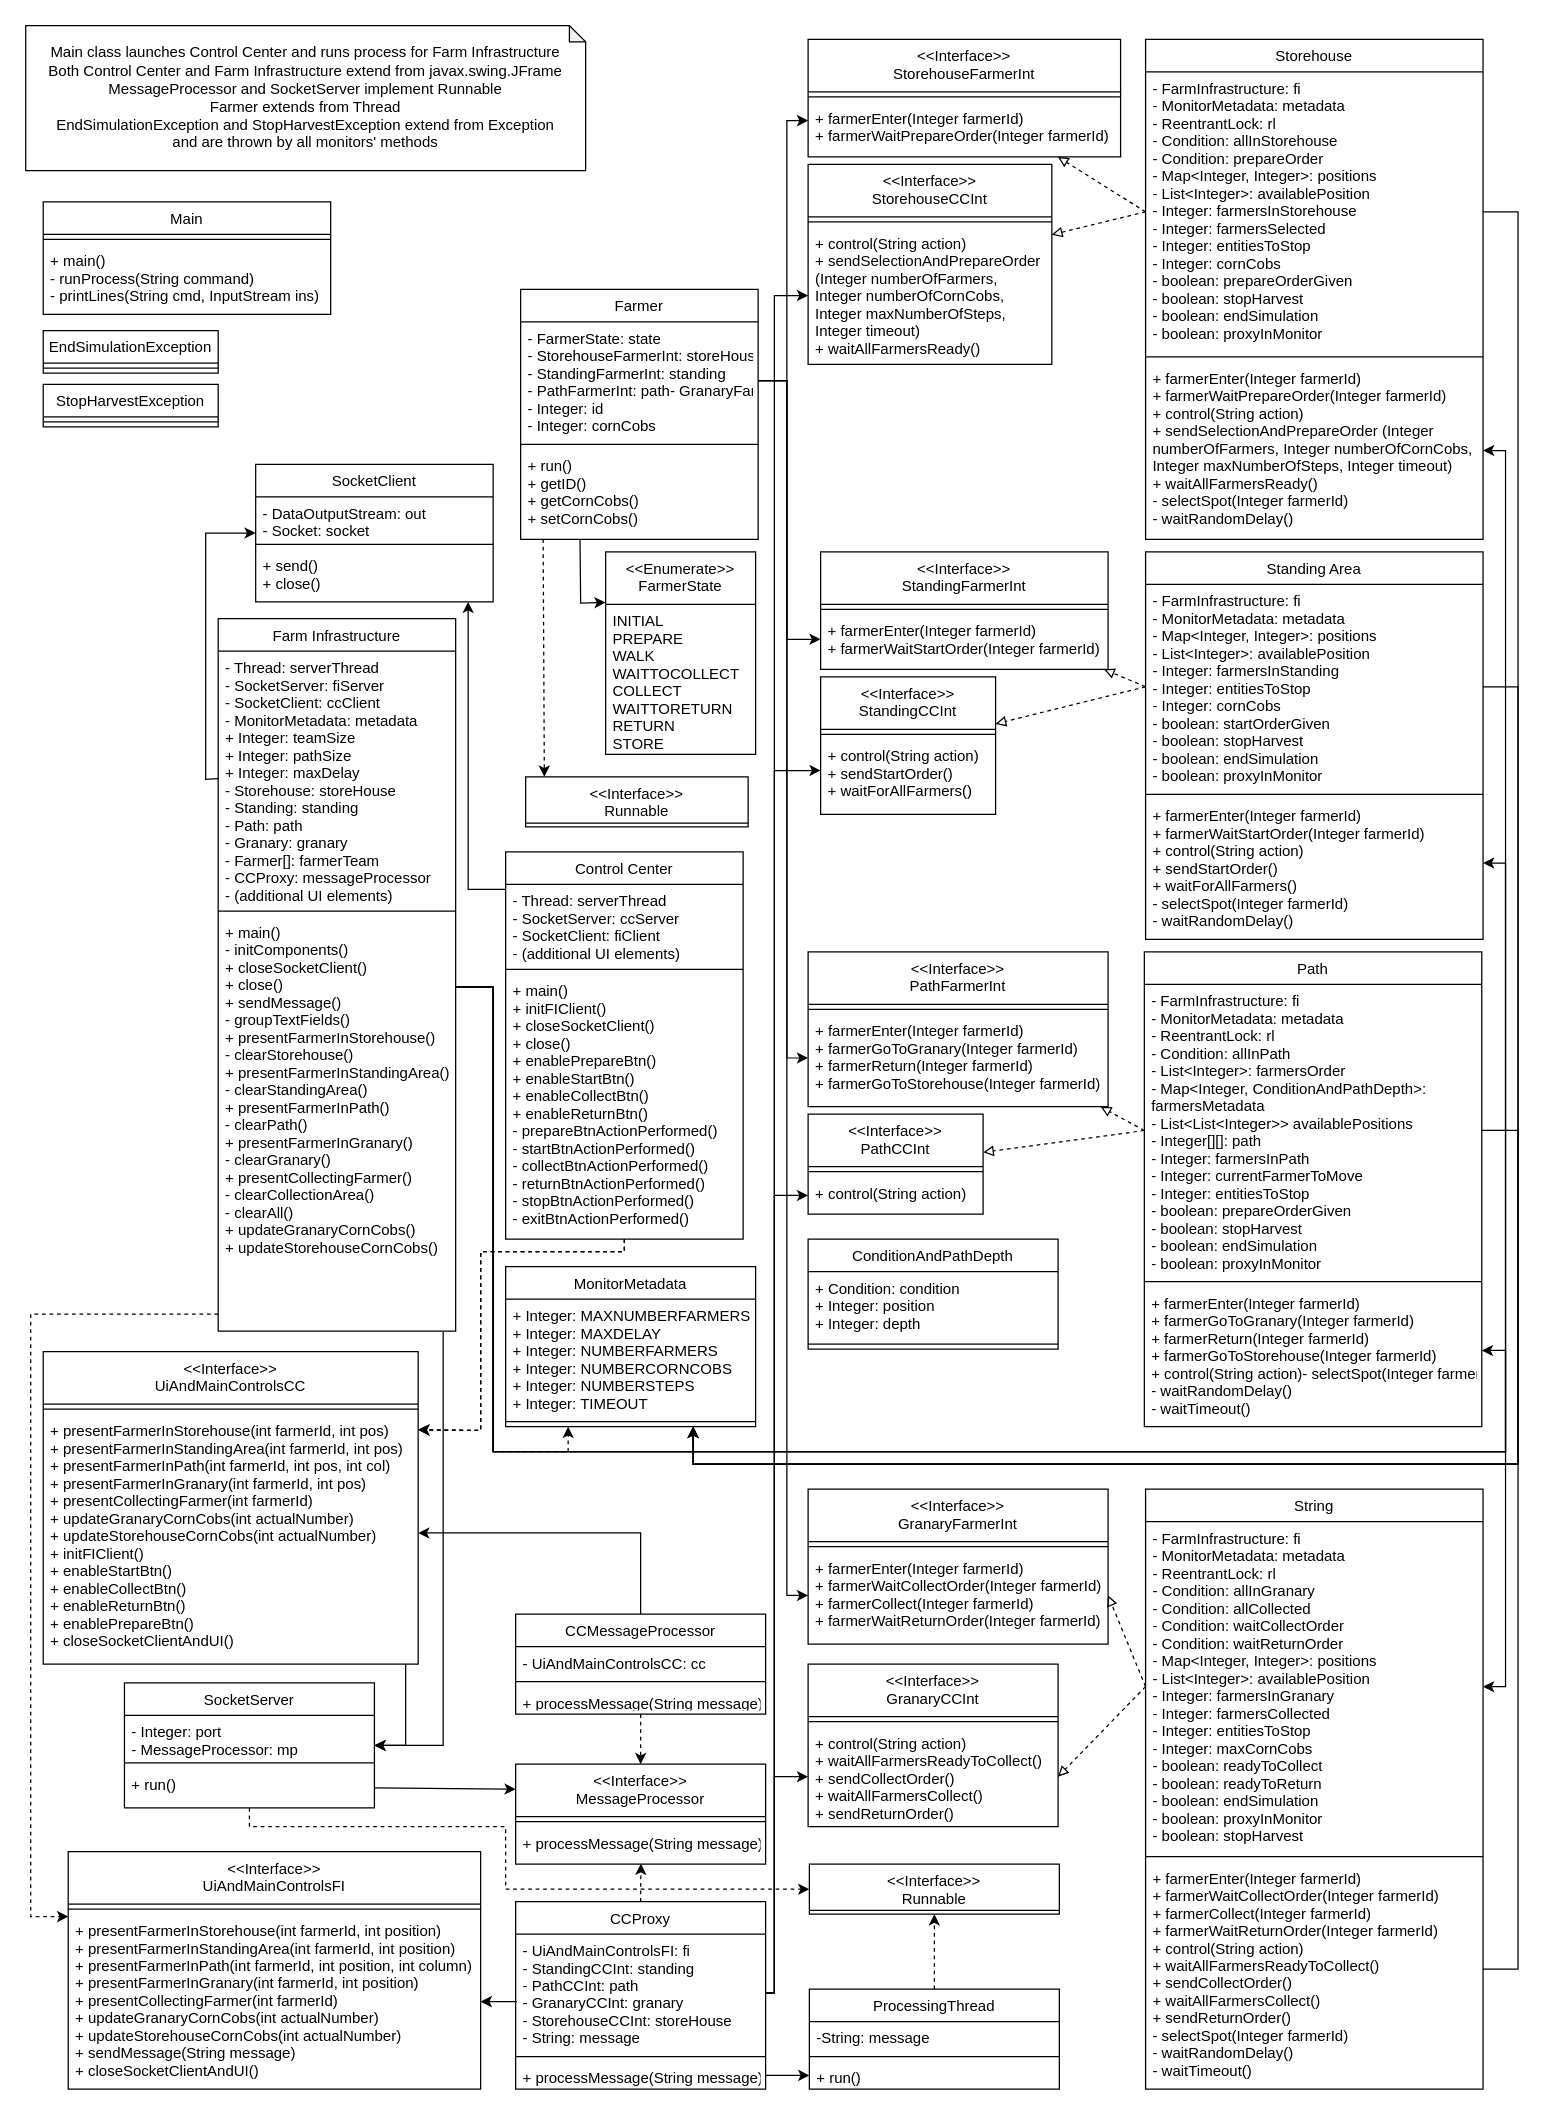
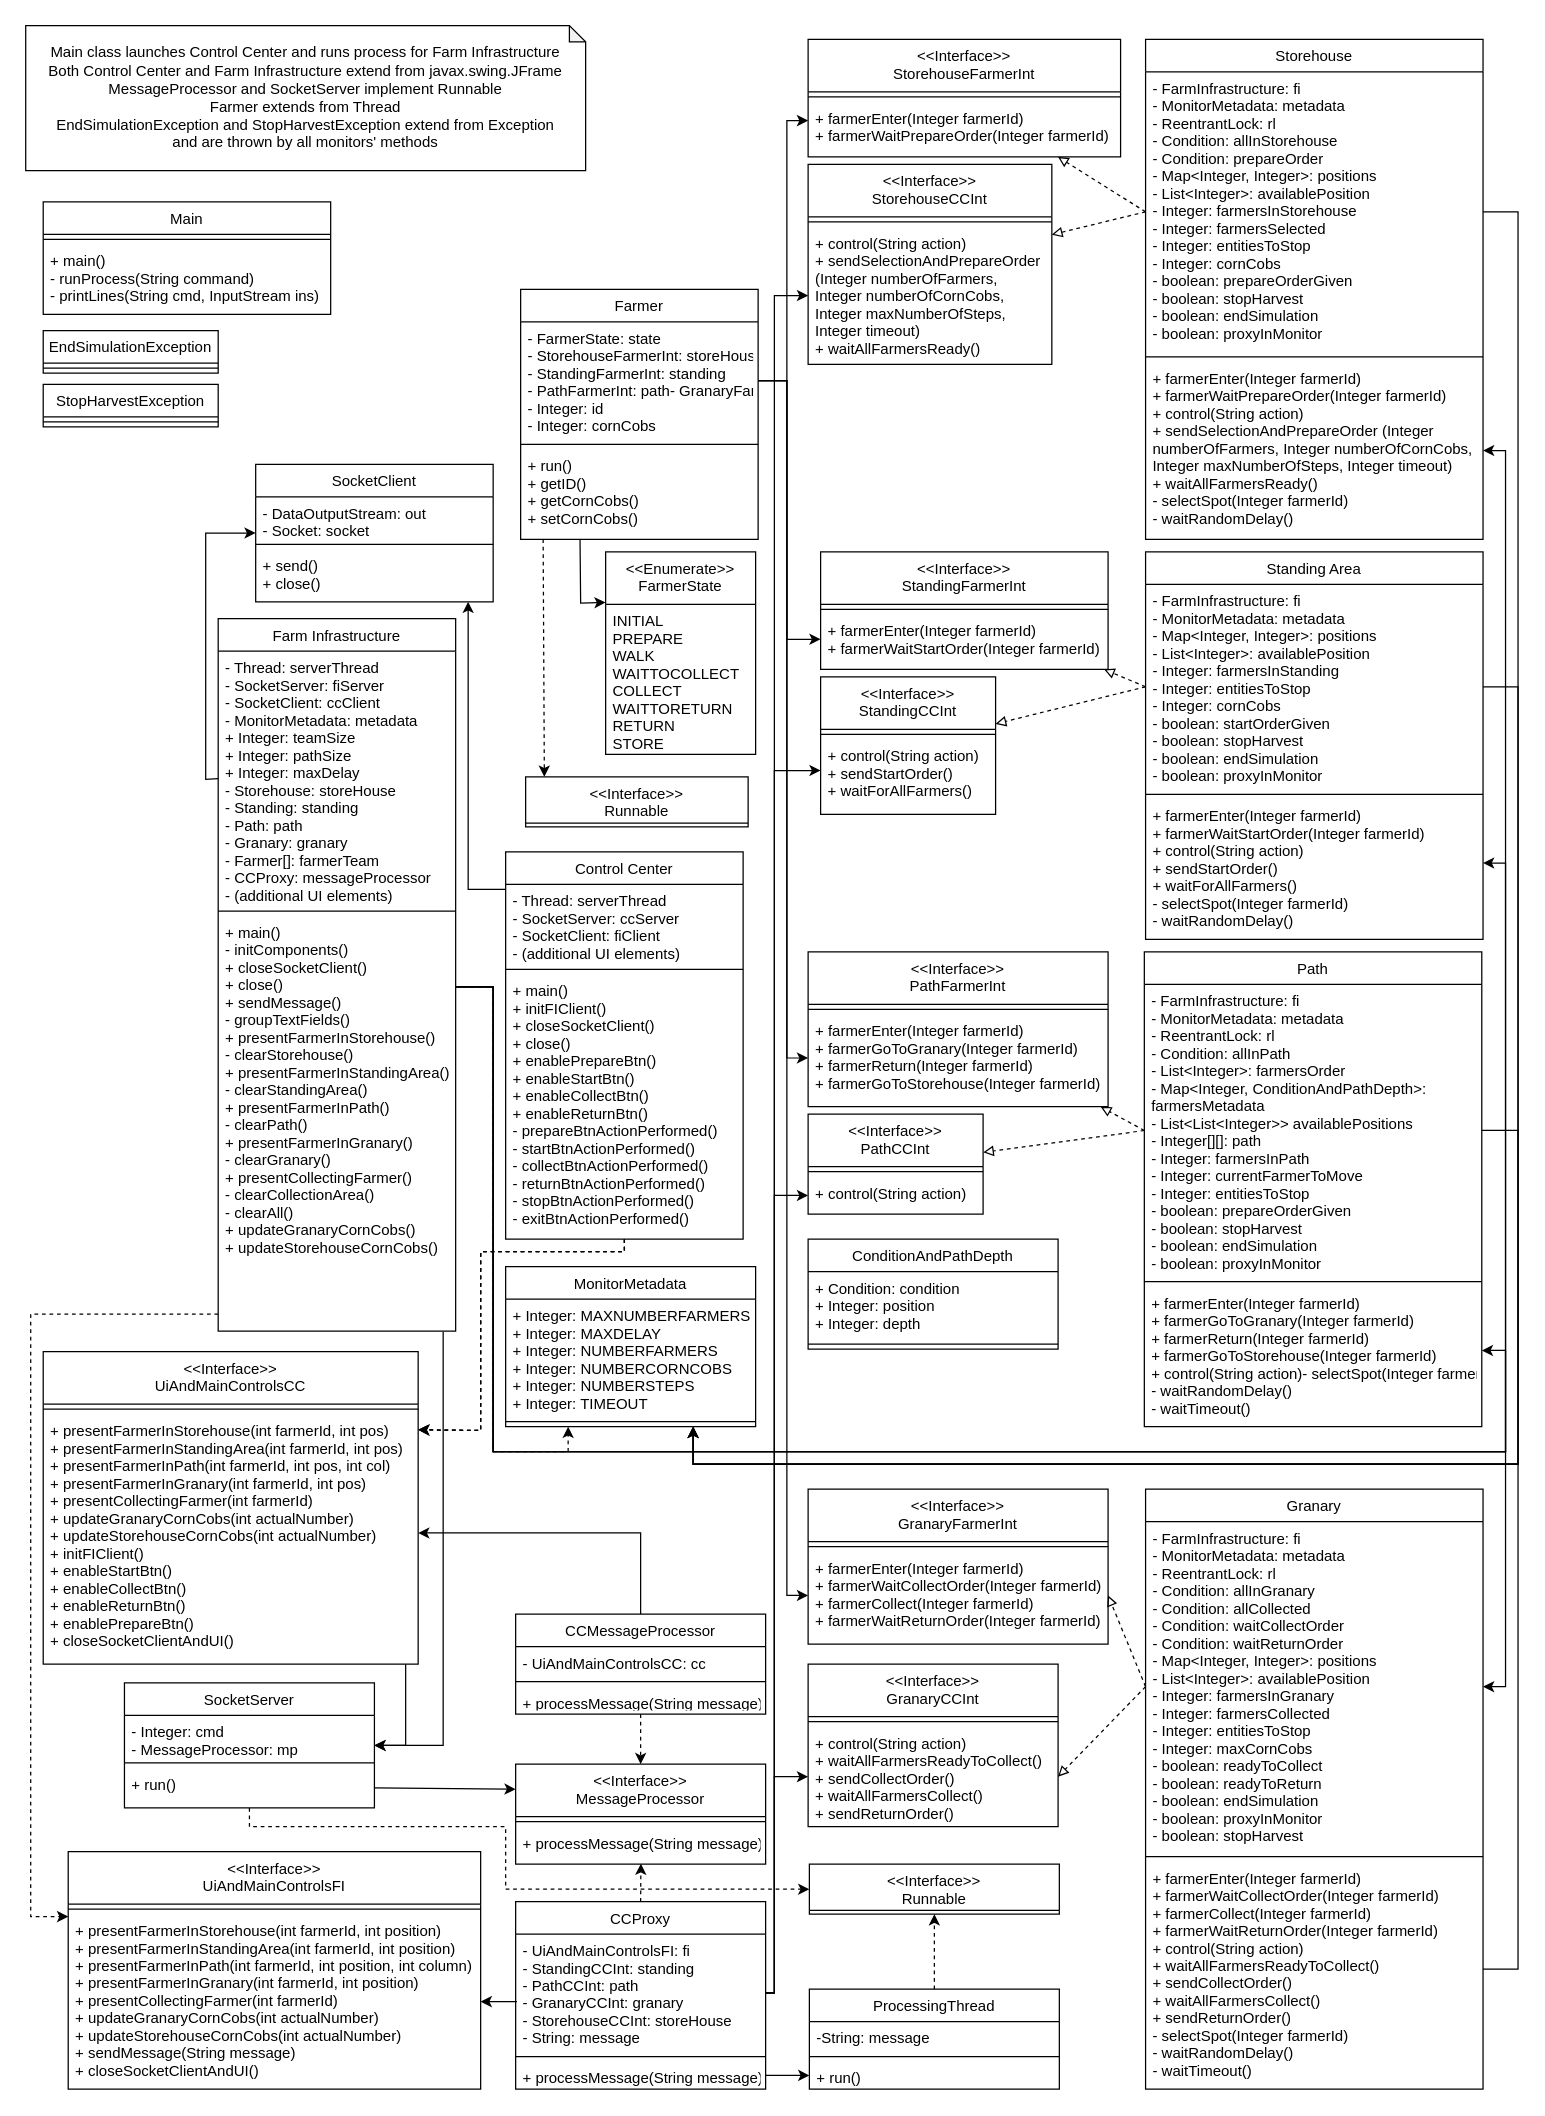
(1314, 1506) -> (1314, 1506)
(188, 1733) -> (184, 1733)
